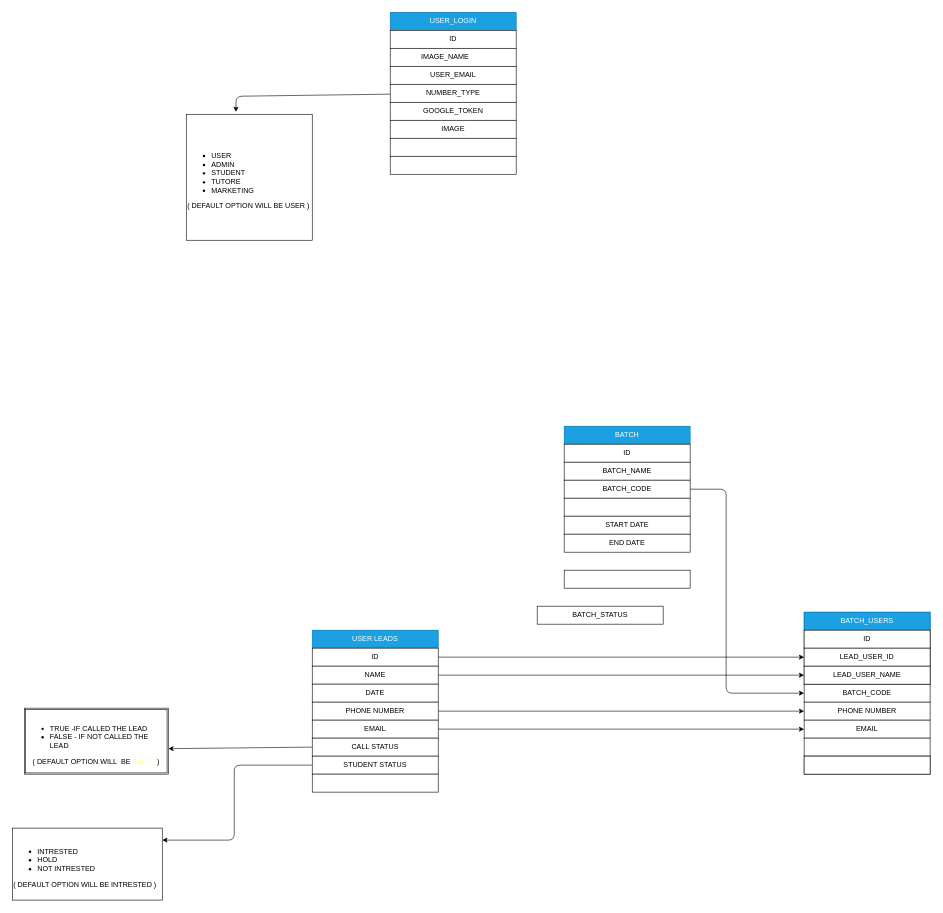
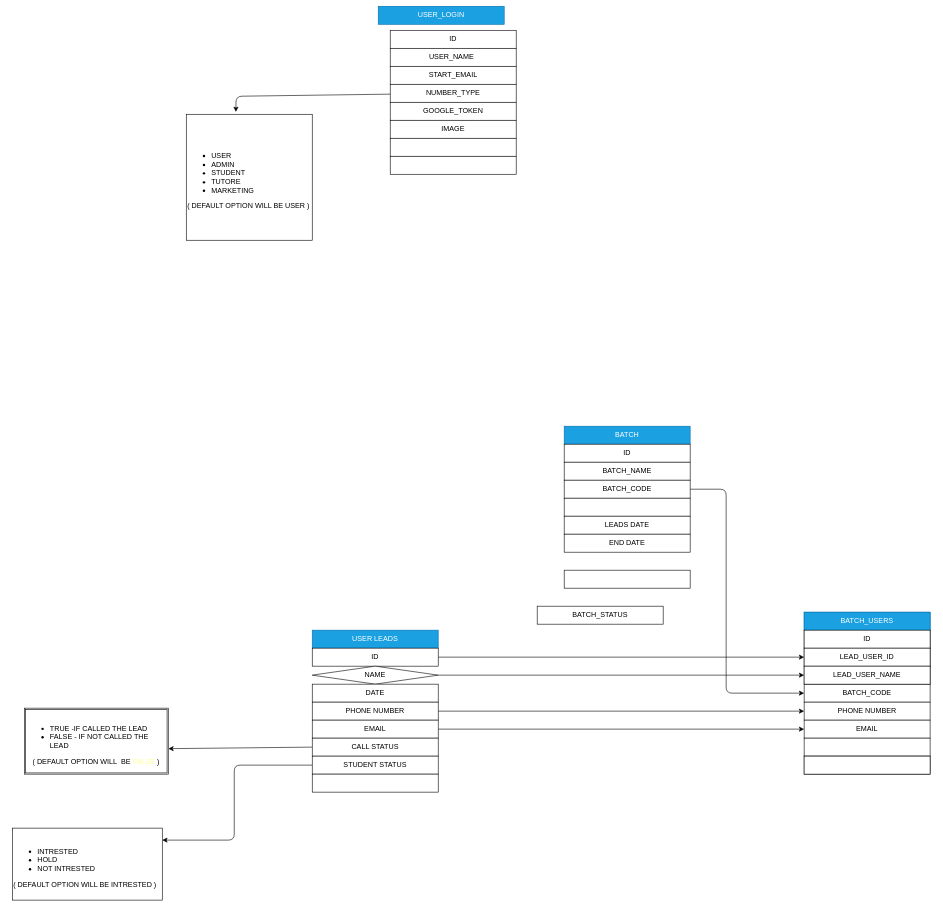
(453, 21) -> (441, 15)
(453, 57) -> (453, 57)
(453, 75) -> (453, 75)
(627, 525) -> (627, 525)
(375, 675) -> (375, 675)
